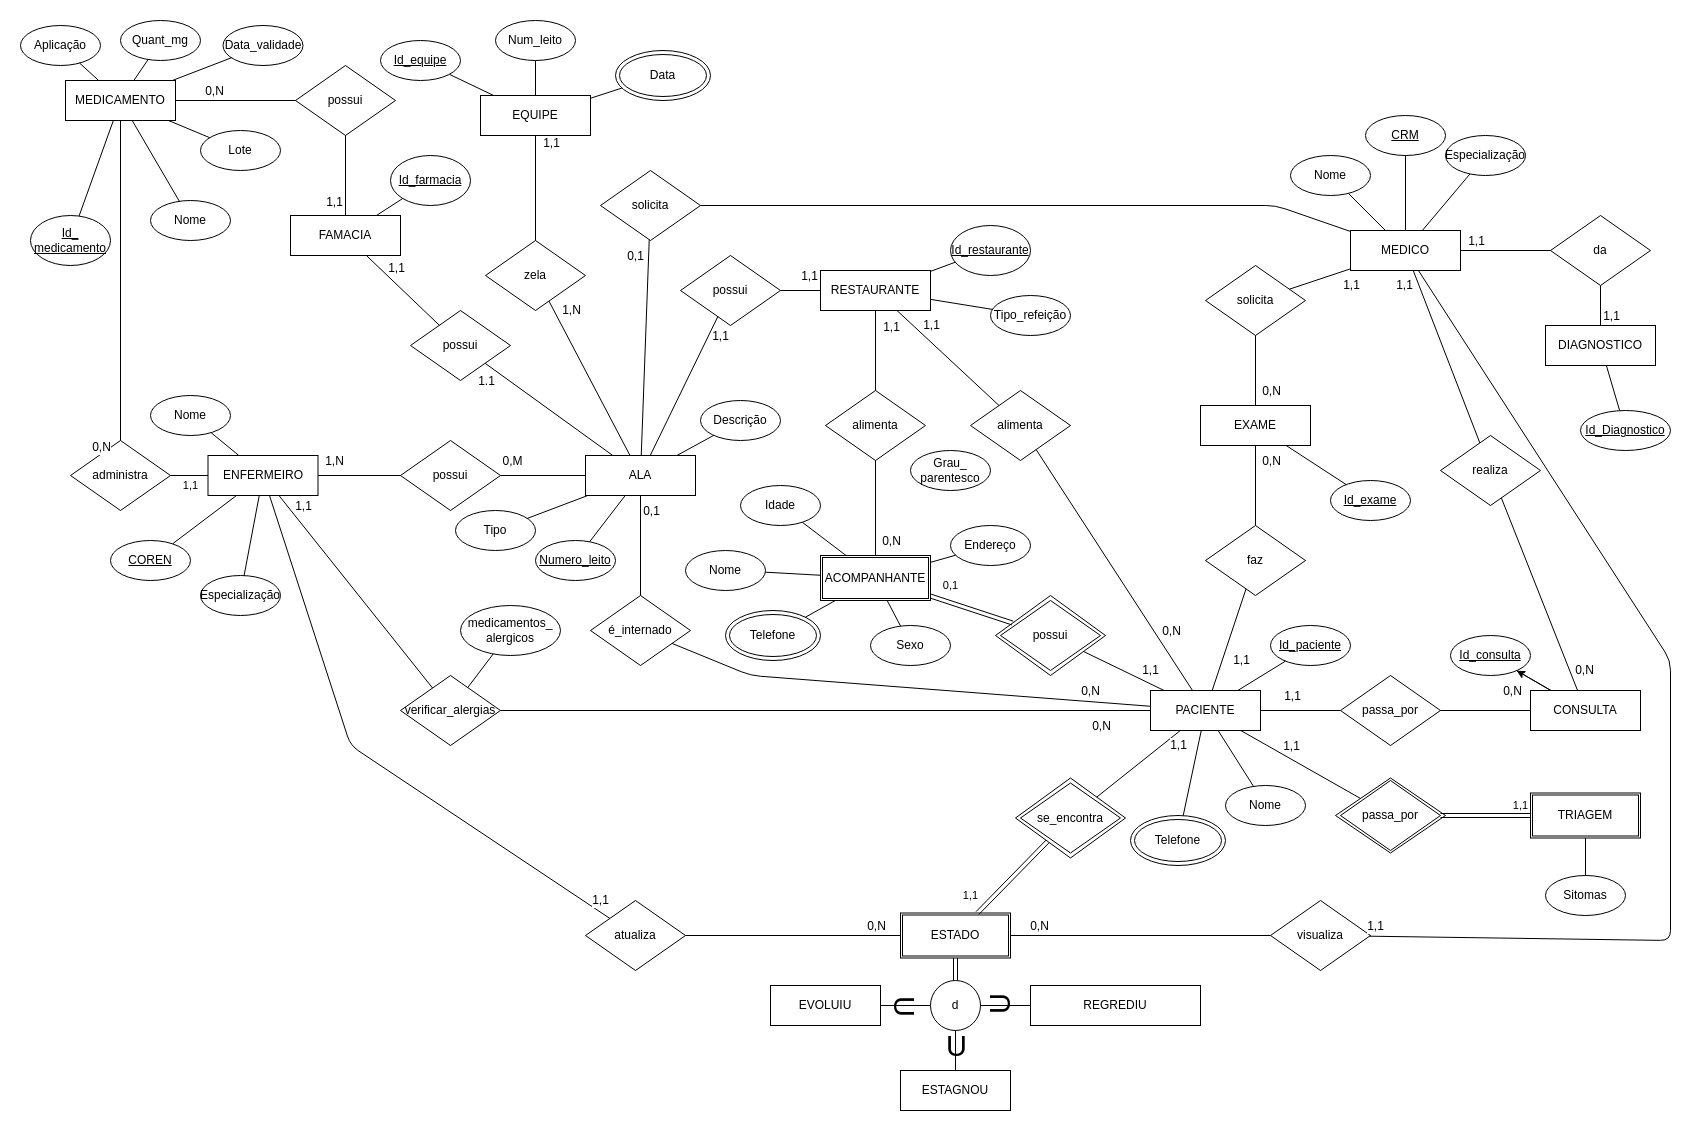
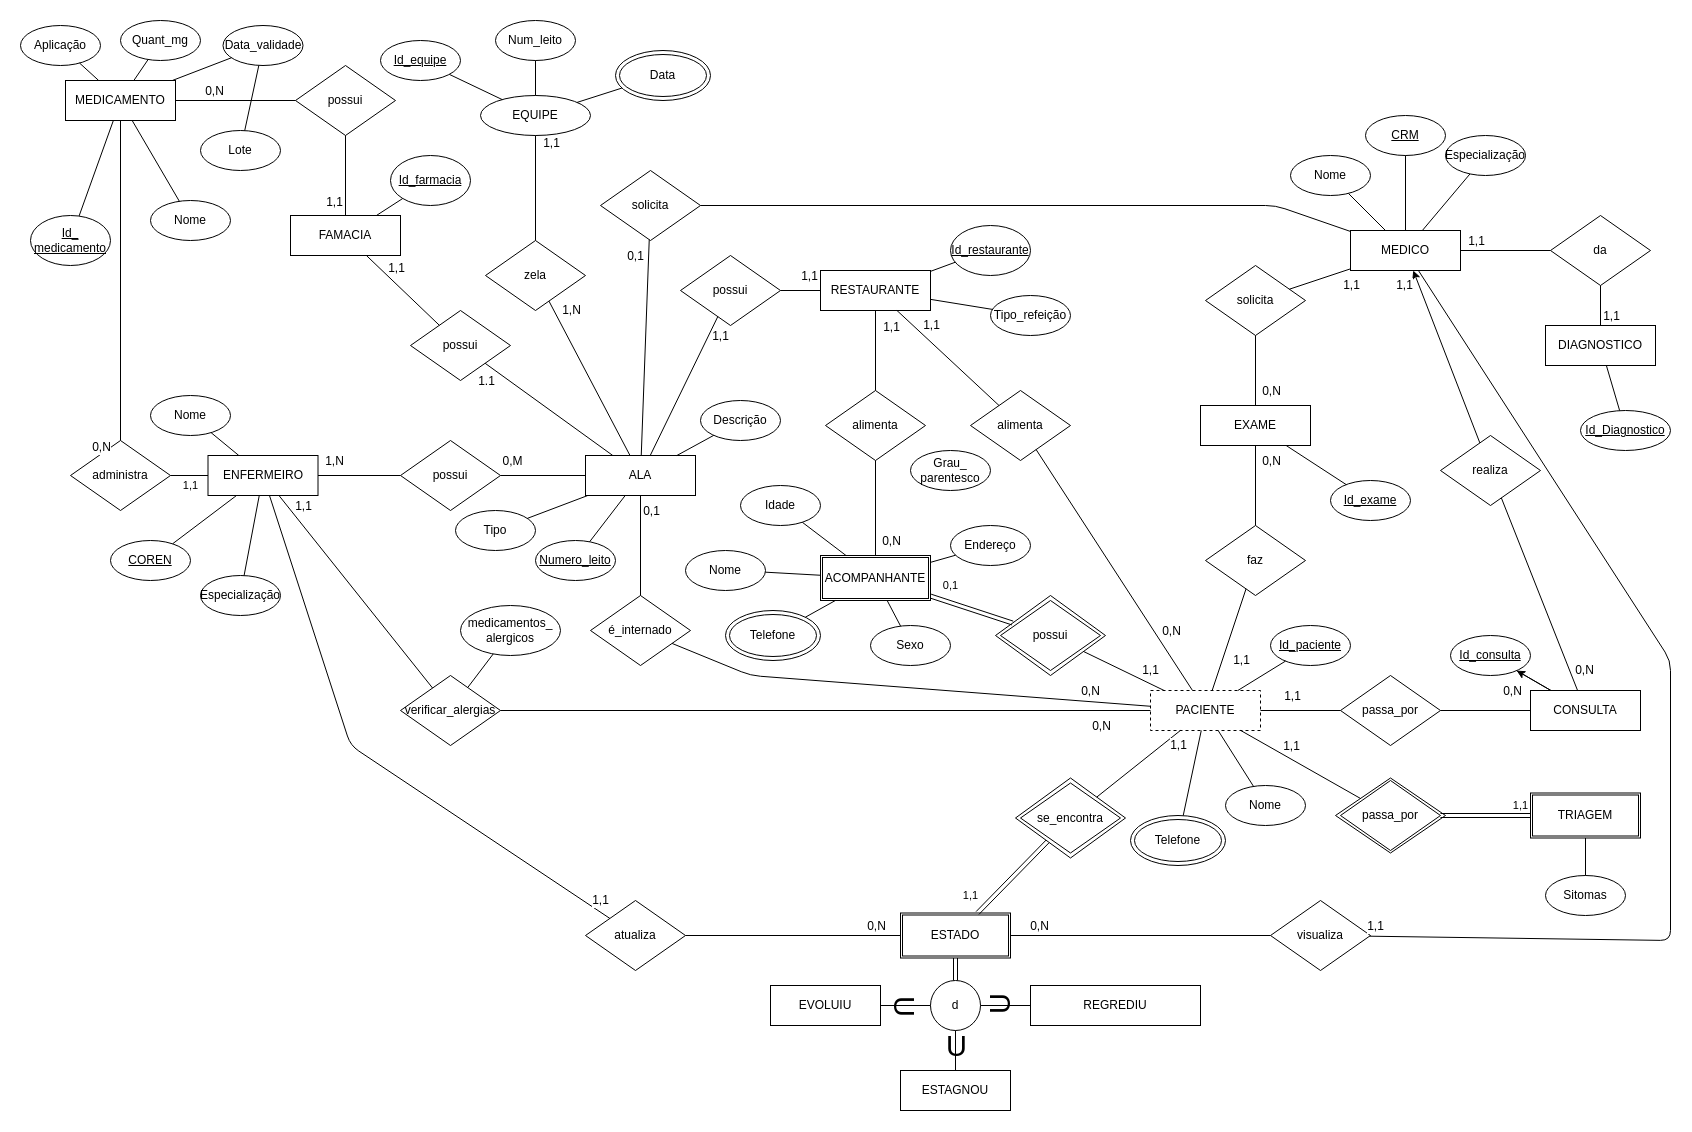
(536, 116) -> (536, 116)
(189, 129) -> (252, 98)
(1415, 275) -> (1416, 277)
(1206, 711) -> (1206, 711)
